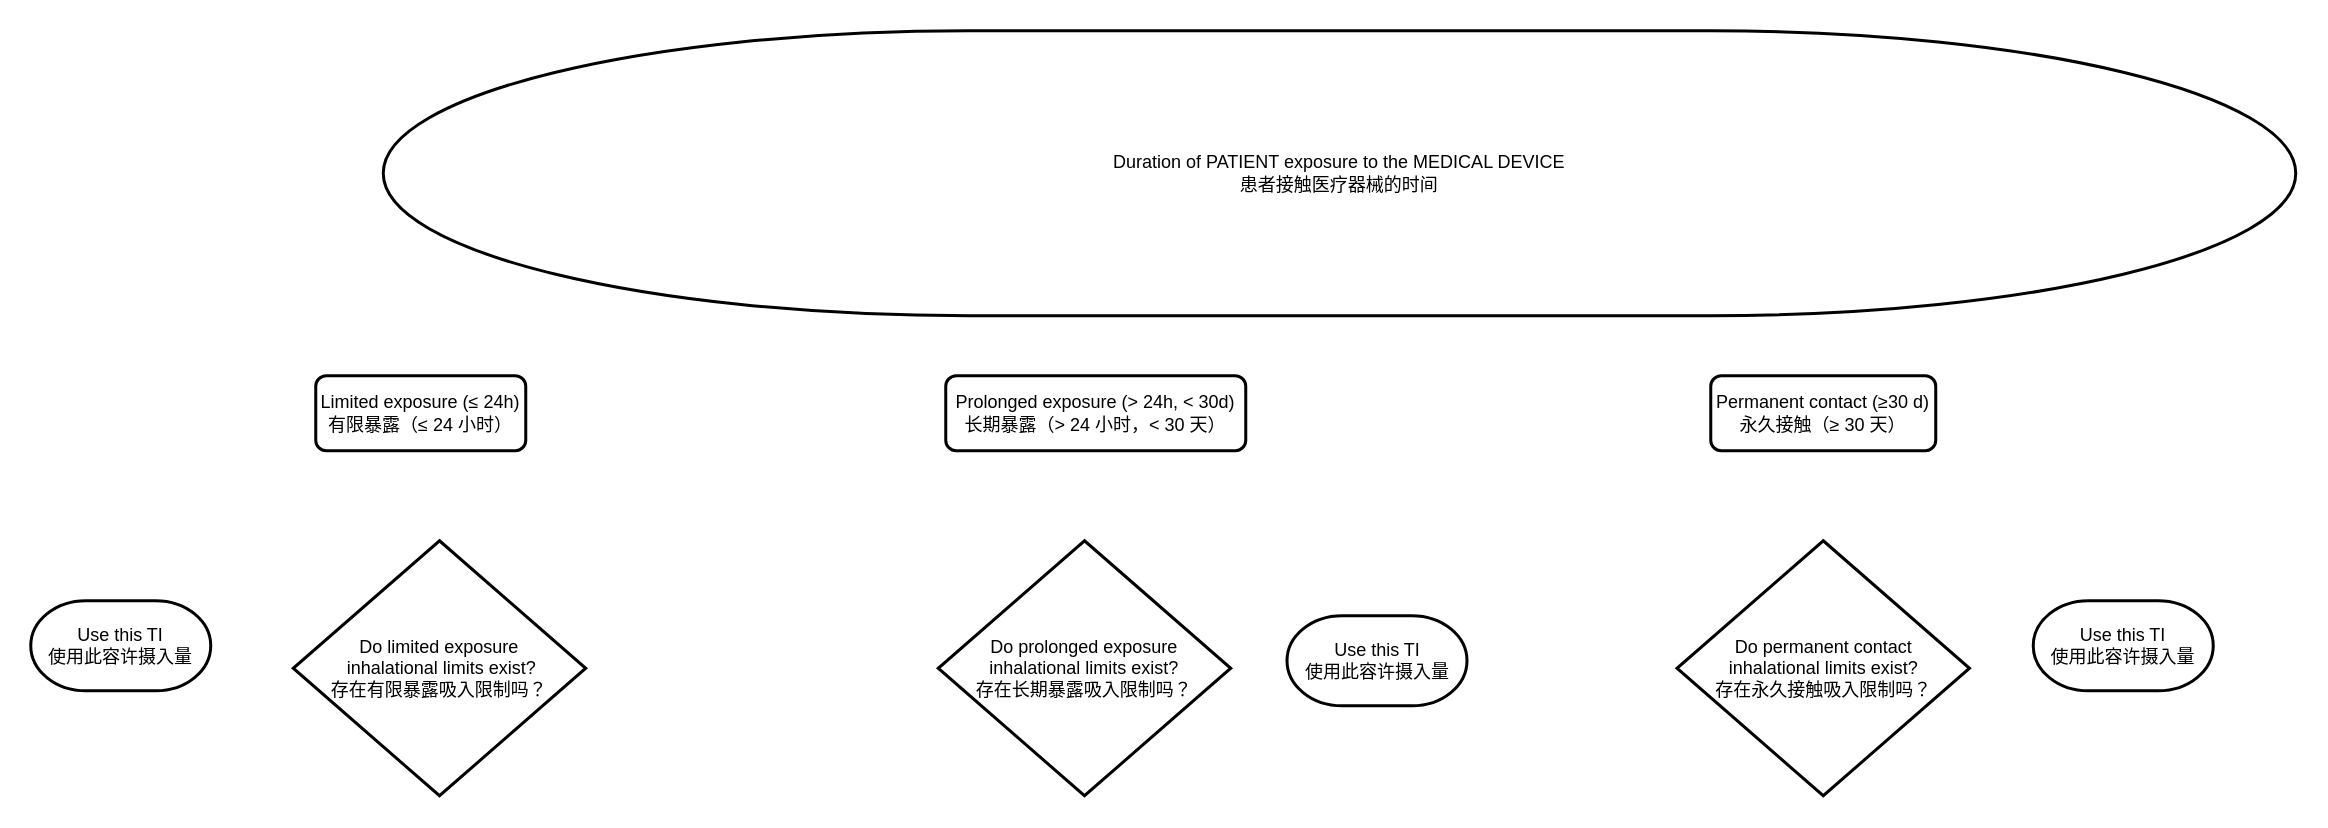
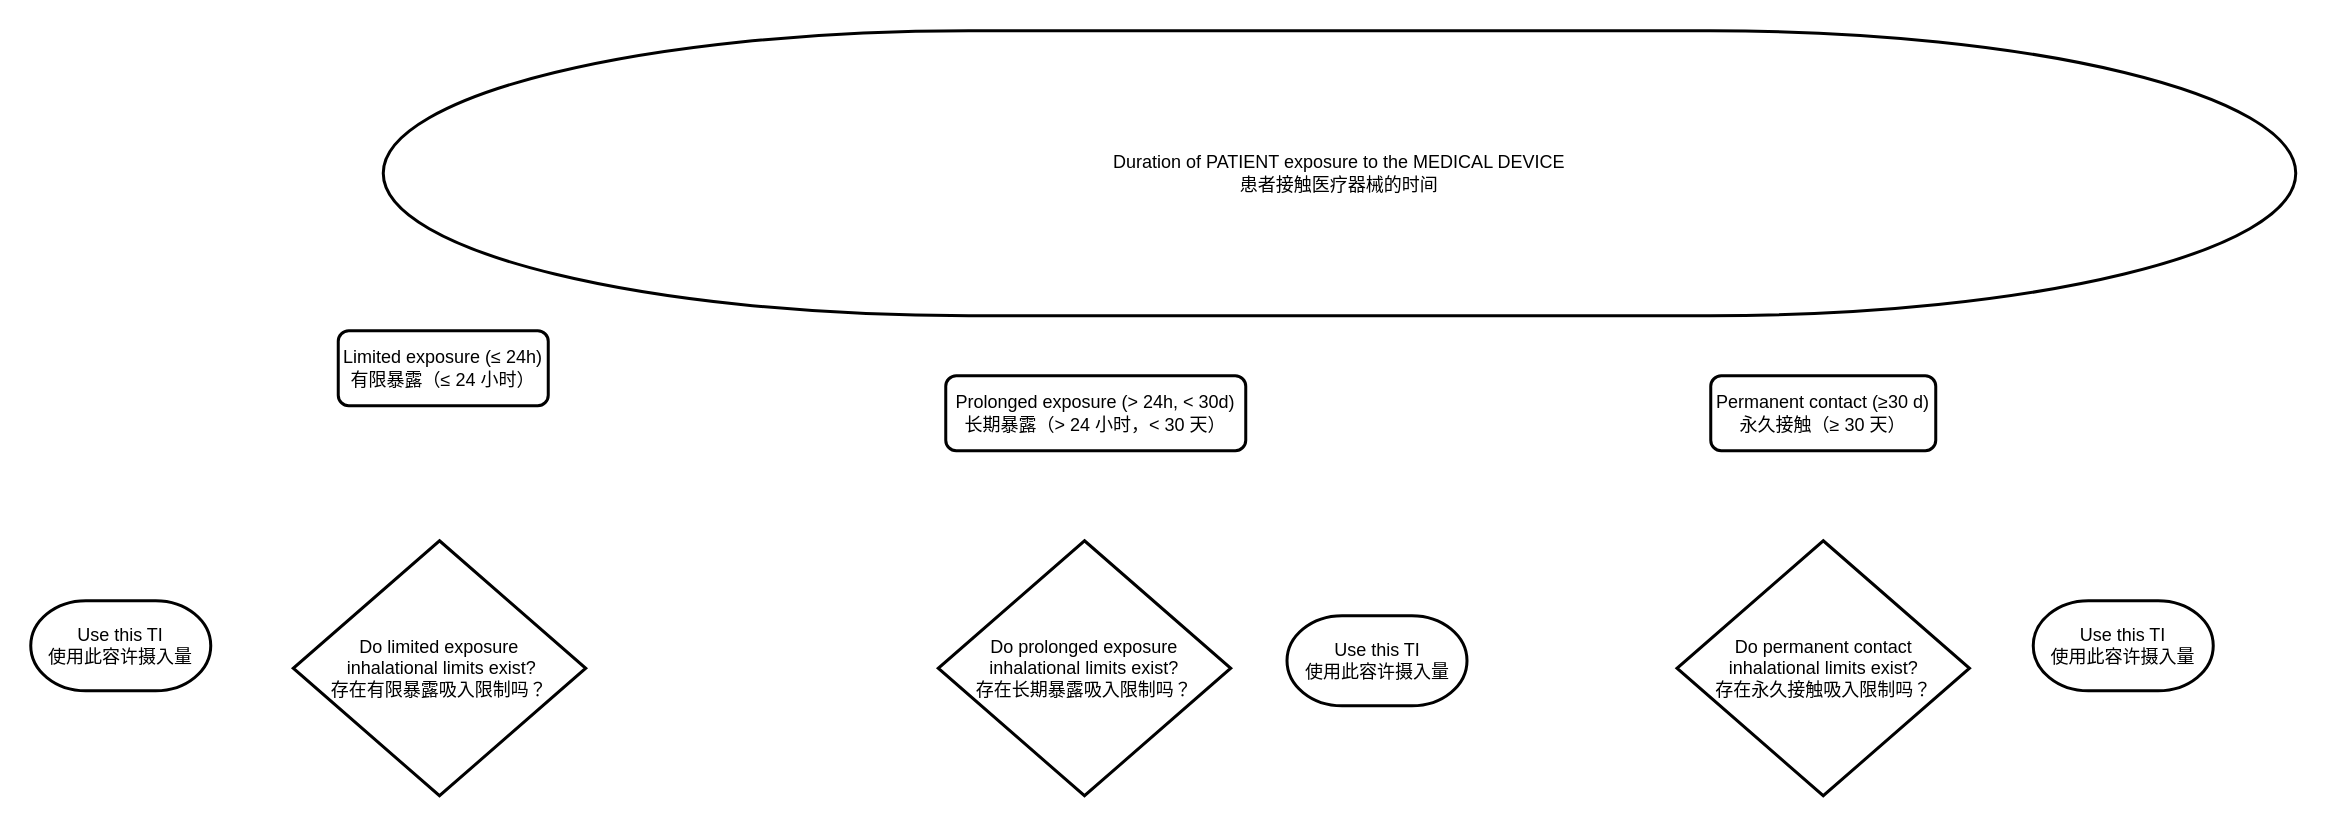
(421, 413) -> (443, 368)
